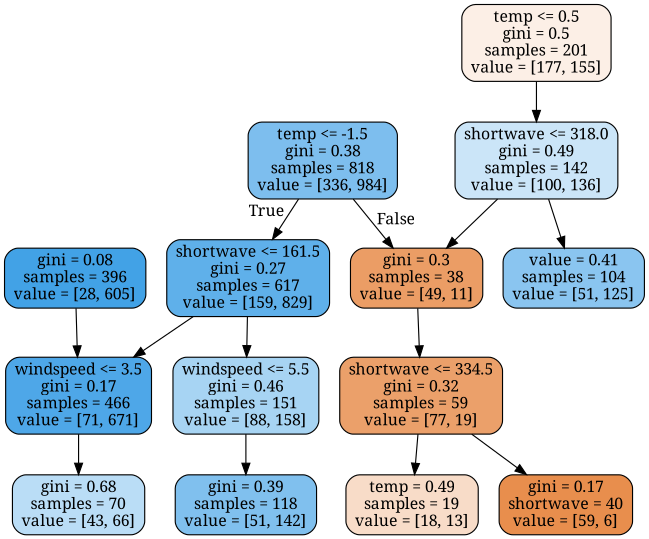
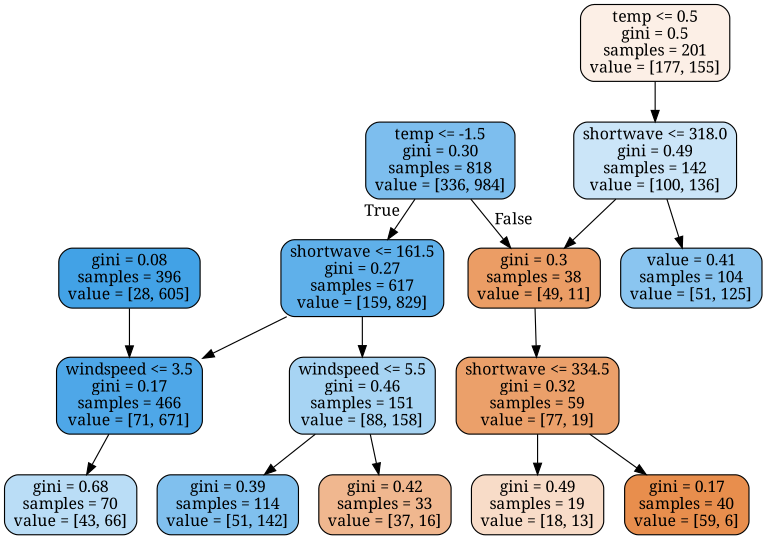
(323, 161) -> (440, 161)
(246, 505) -> (228, 505)
none -> (385, 505)
(412, 505) -> (538, 505)
(566, 505) -> (687, 505)
